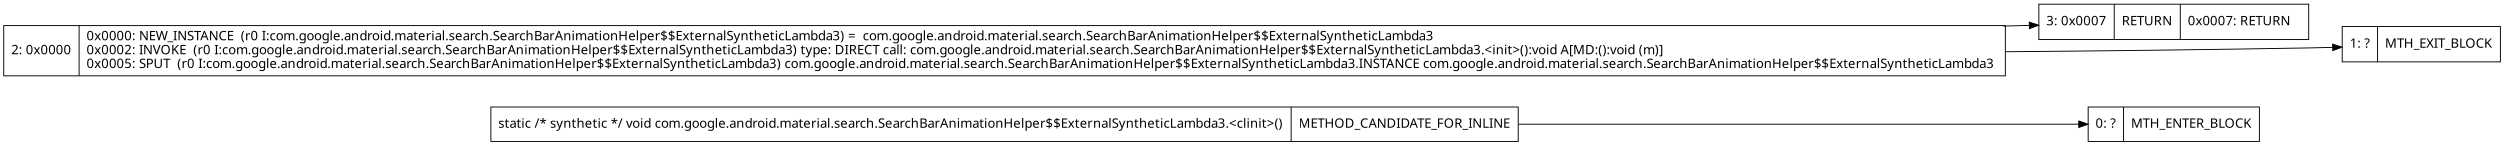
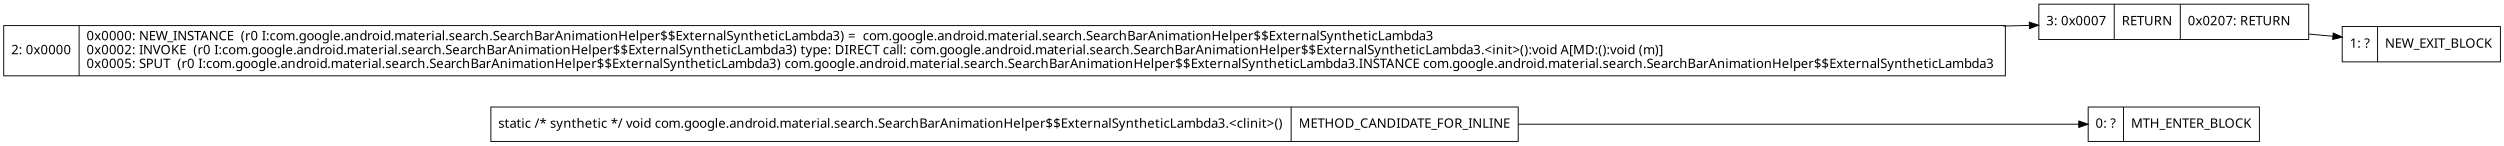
(2244, 21) -> (2244, 21)
(2439, 44) -> (2439, 44)
(2169, 50) -> (2321, 35)
